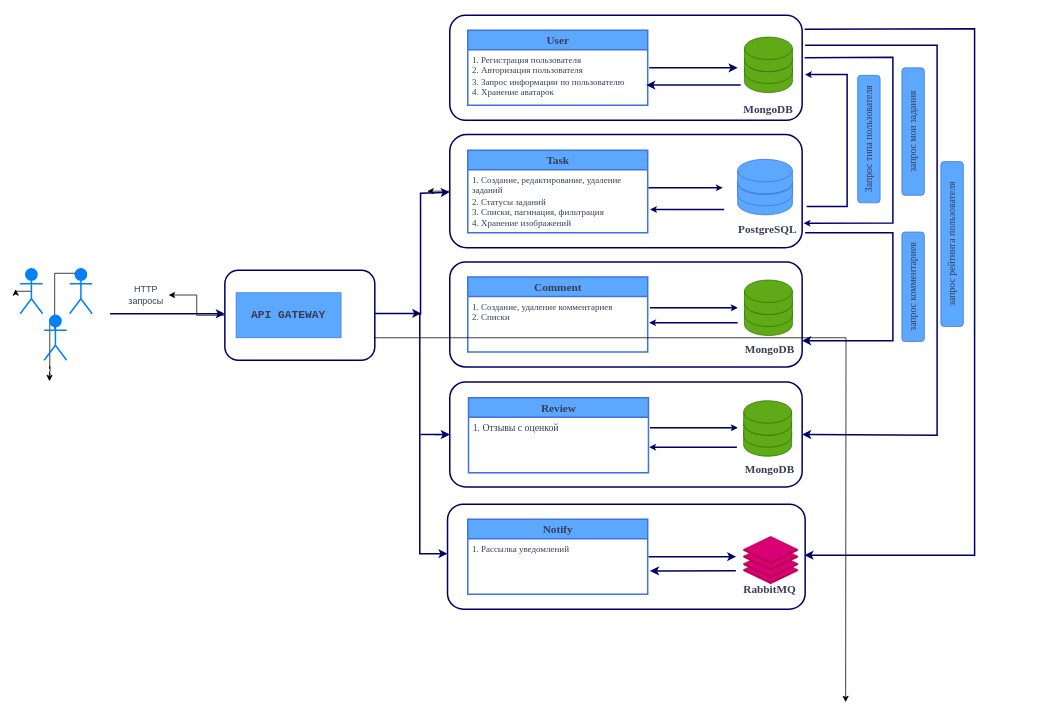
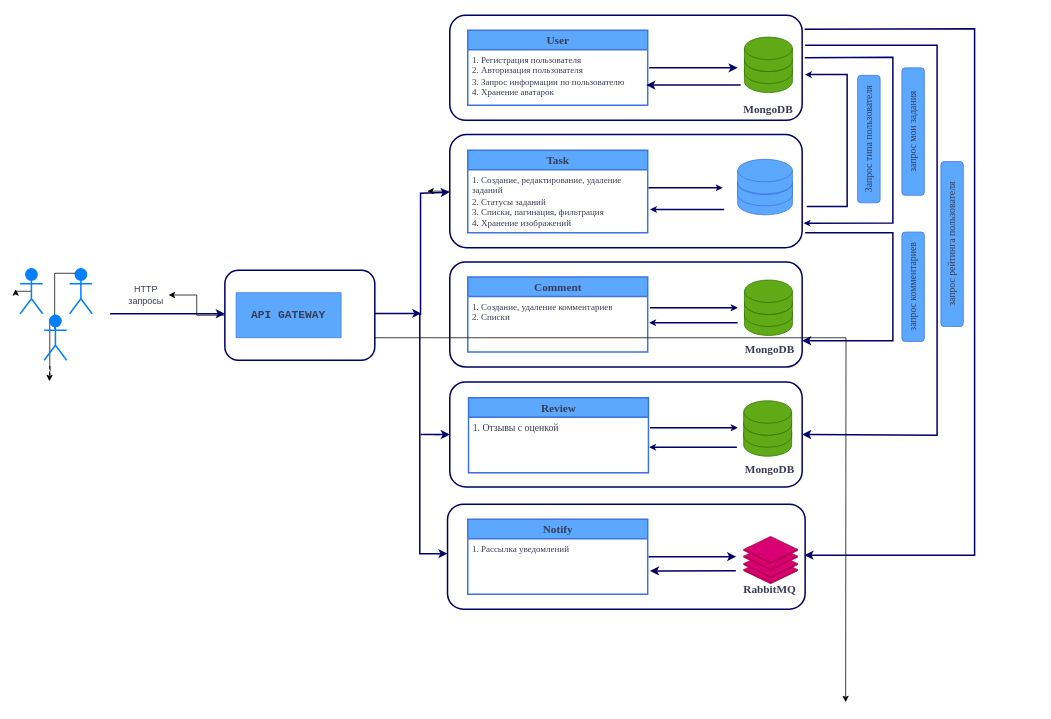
(768, 229) -> none
